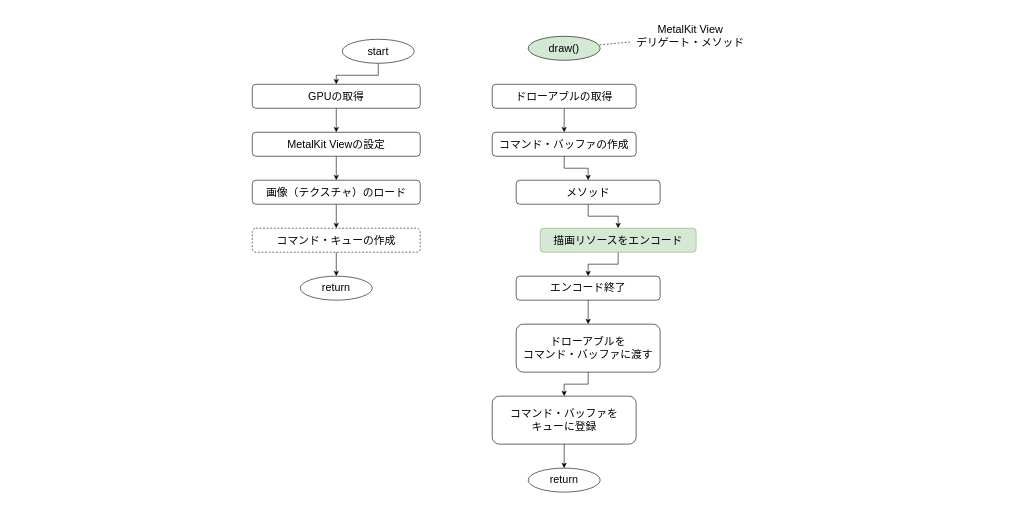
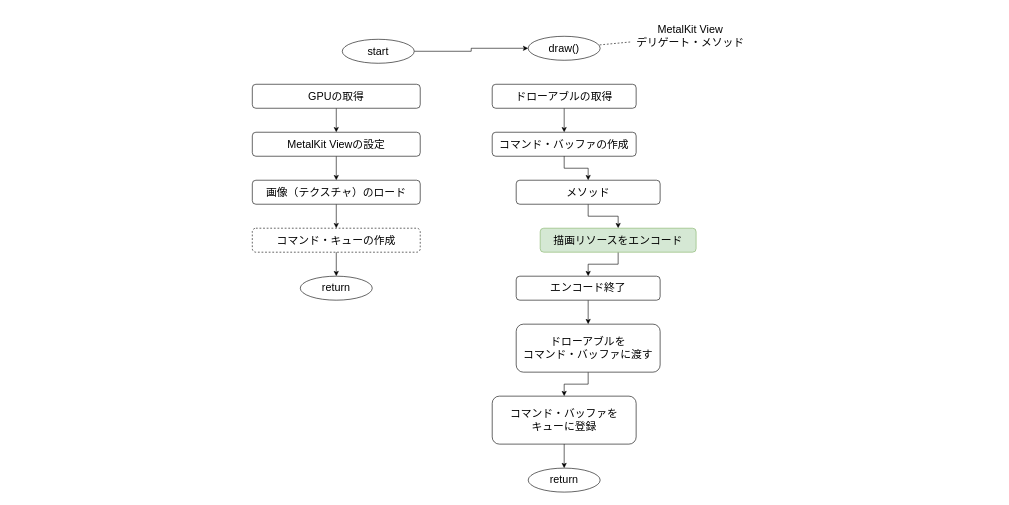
(564, 48) -> (564, 48)
(336, 76) -> (471, 48)
